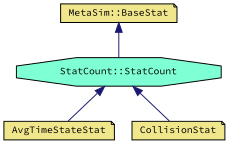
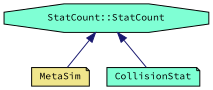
(119, 13) -> none
(59, 131) -> (60, 77)
(178, 131) -> (153, 77)
